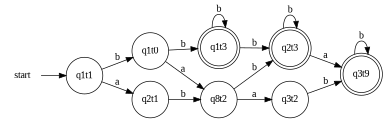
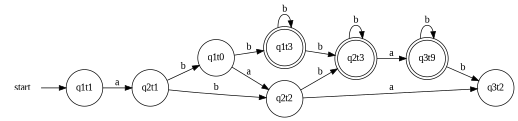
(114, 65) -> (180, 74)
(321, 89) -> (459, 72)
(219, 100) -> (285, 99)
